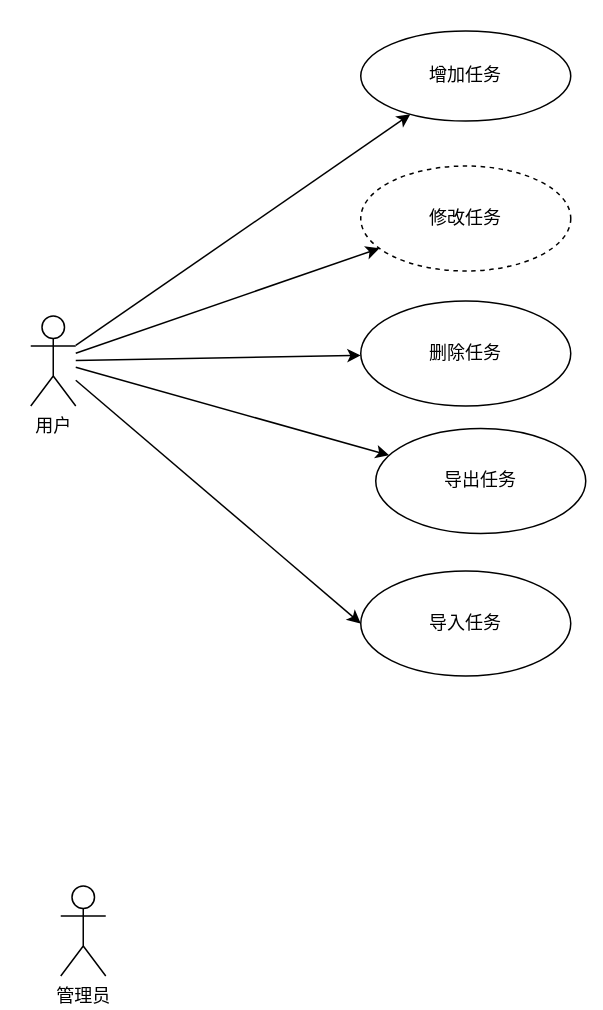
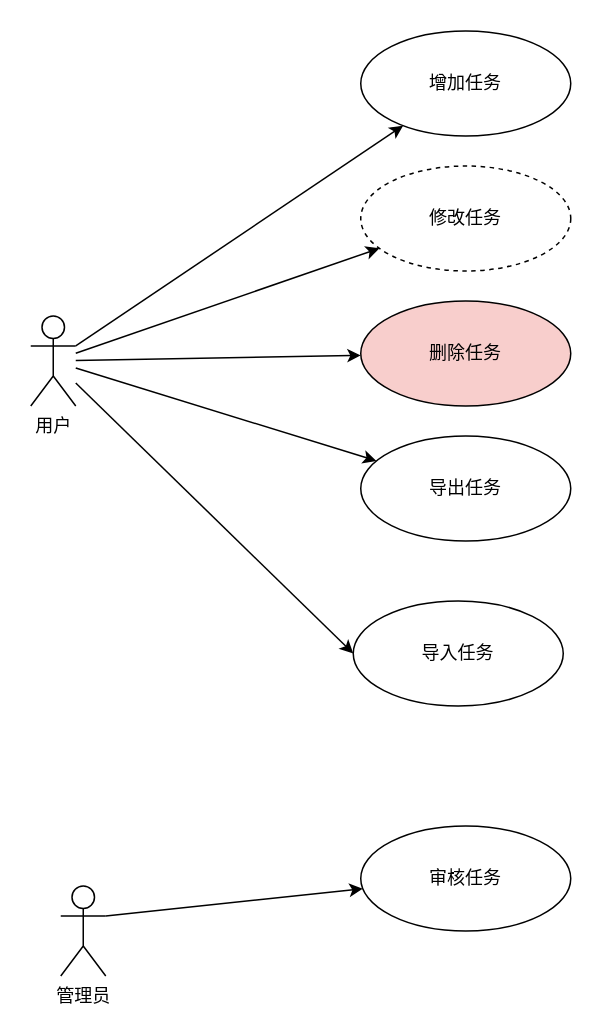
(466, 76) -> (466, 83)
(466, 353) -> (466, 353)
(481, 481) -> (466, 488)
(466, 623) -> (458, 653)
none -> (466, 878)
none -> (231, 903)
